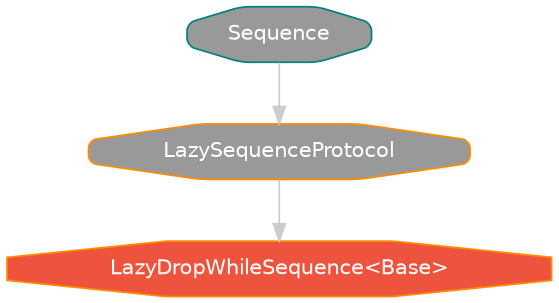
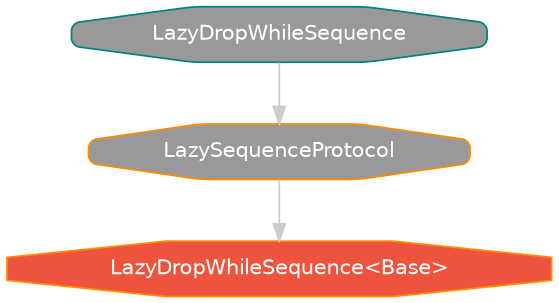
(279, 35) -> (279, 35)
